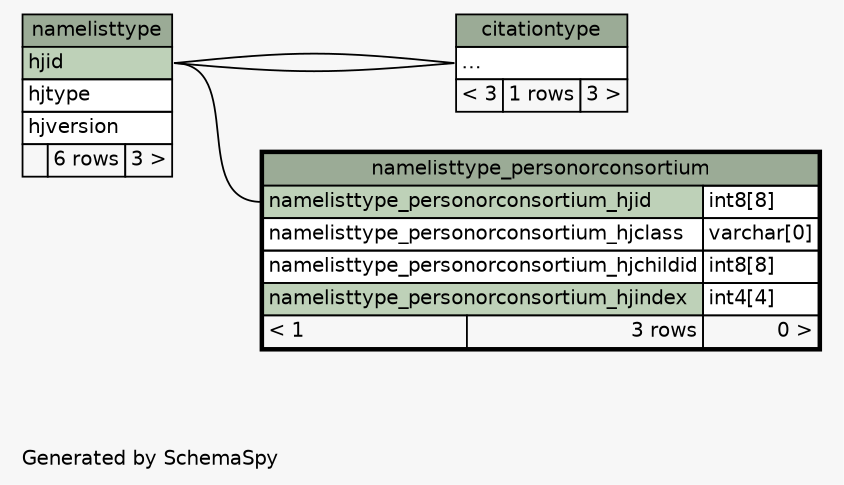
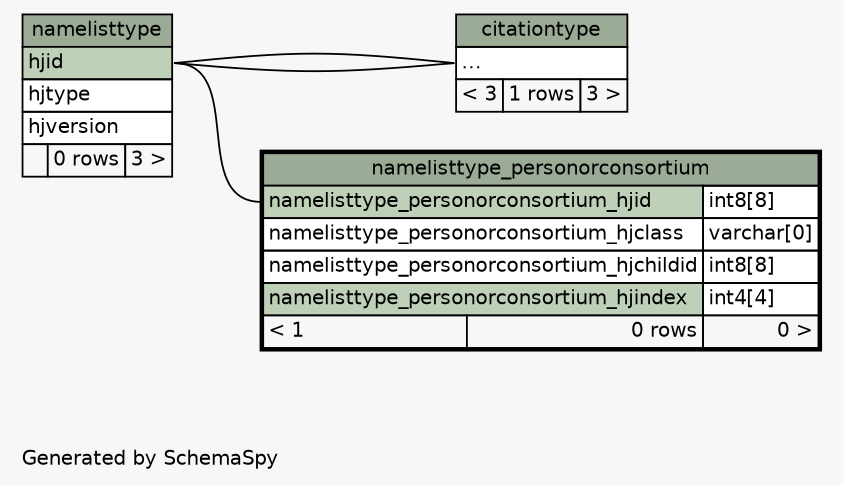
(87, 160) -> (87, 160)
(664, 331) -> (664, 331)
